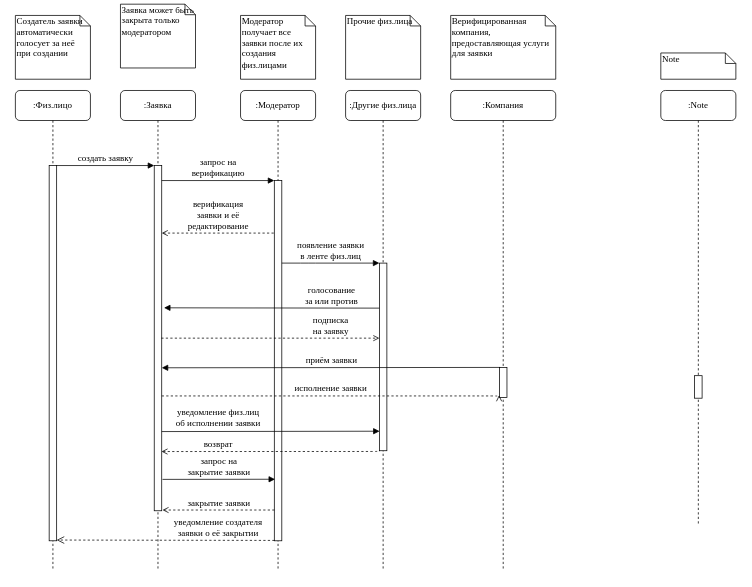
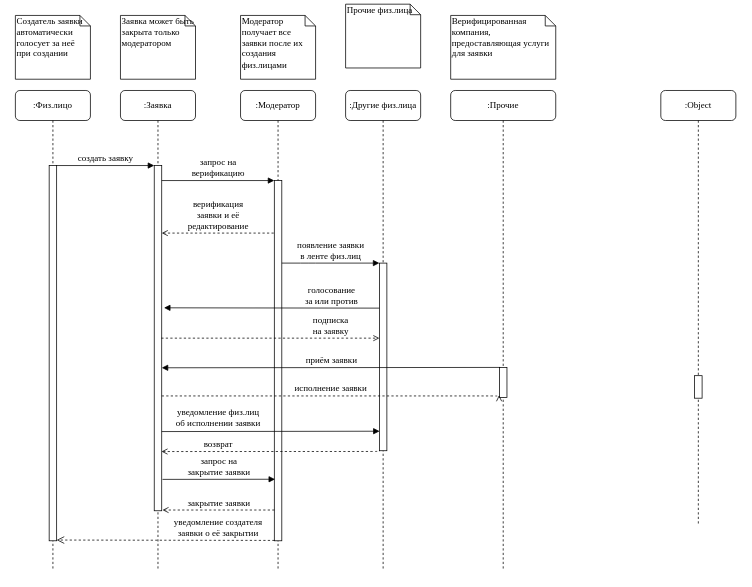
(158, 36) -> (158, 47)
(383, 47) -> (383, 36)
(698, 66) -> none
(503, 105) -> (503, 105)
(698, 105) -> (698, 105)
